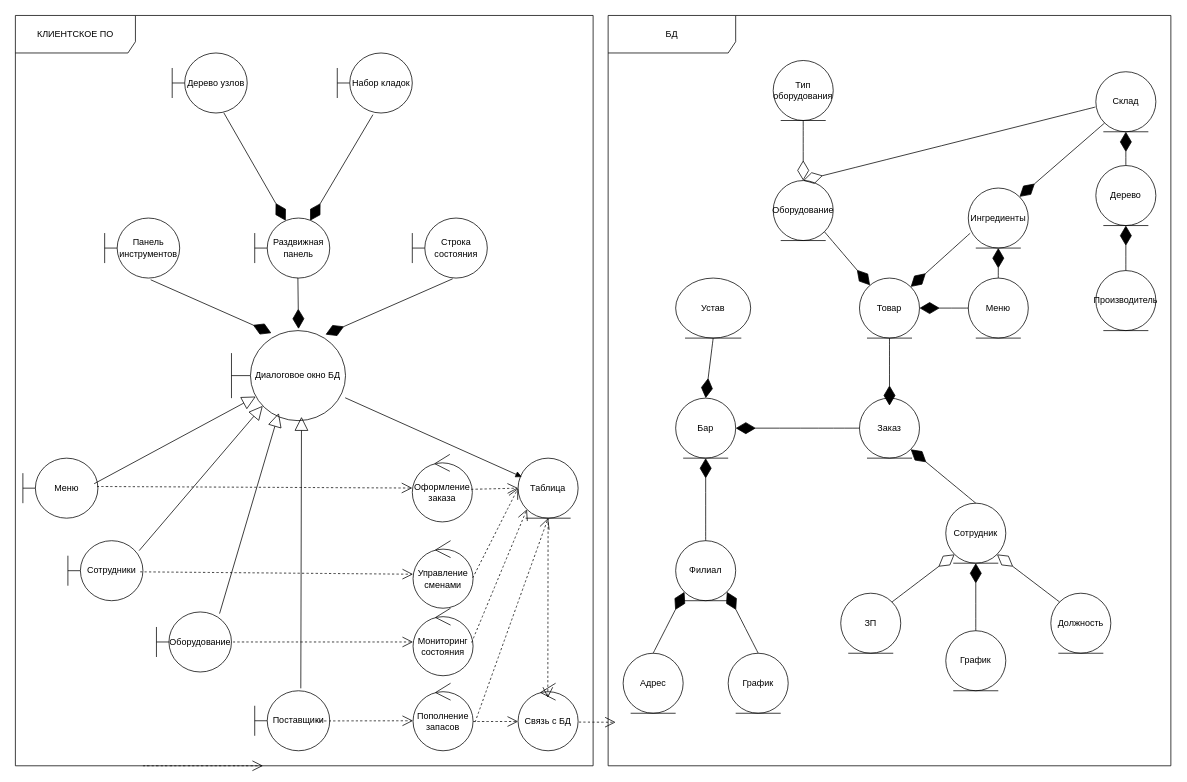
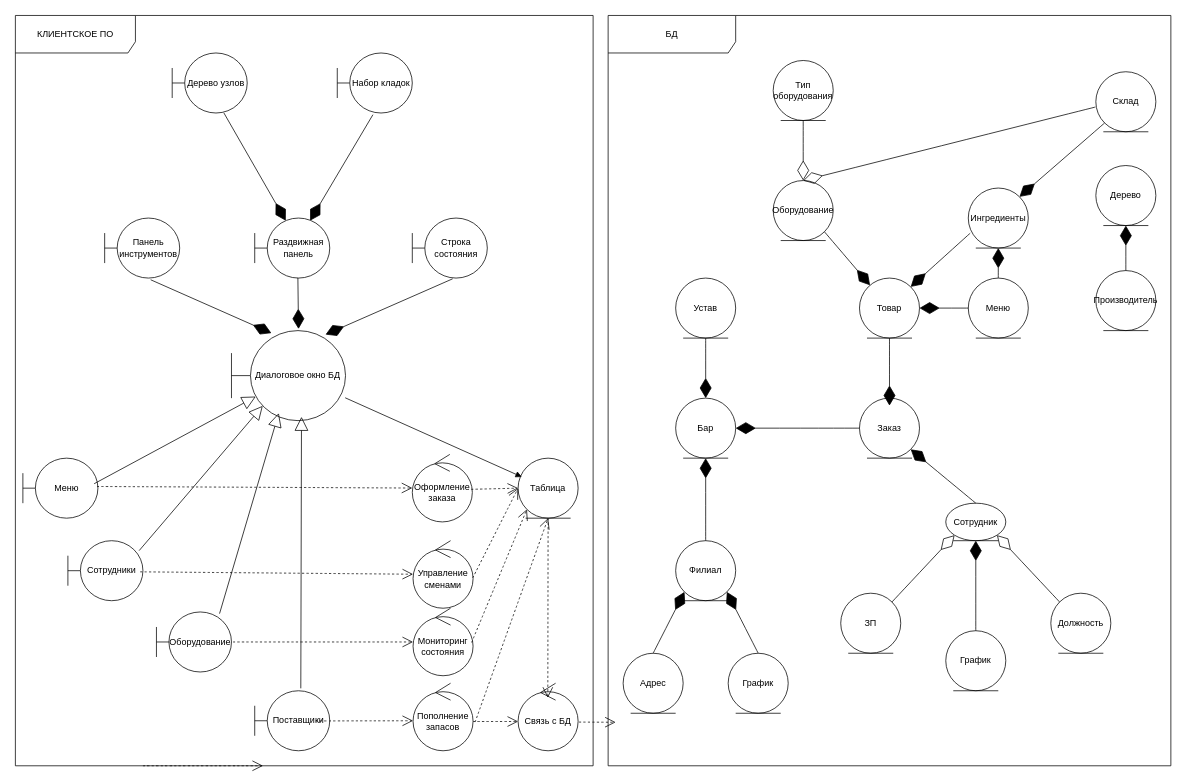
(1125, 152) -> none
(713, 308) -> (705, 308)
(975, 533) -> (975, 522)
